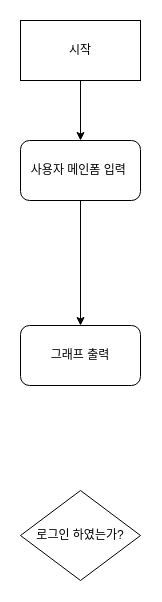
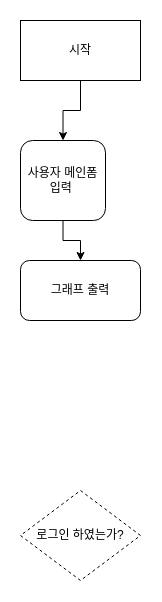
(81, 171) -> (63, 181)
(81, 356) -> (81, 291)
(81, 536) -> (81, 536)
